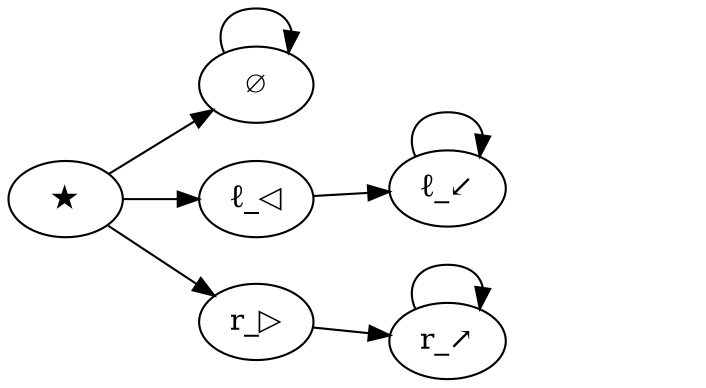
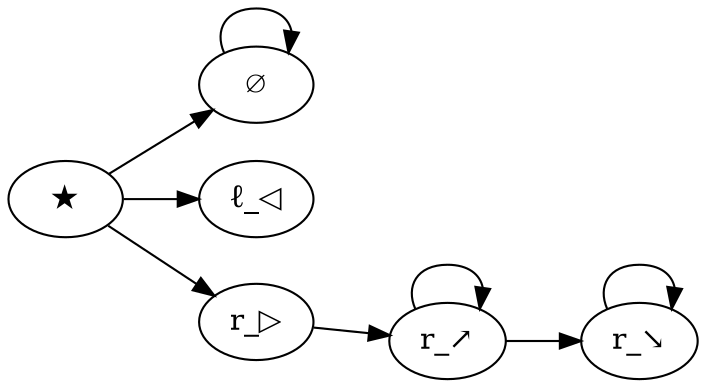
(448, 189) -> none
none -> (639, 341)
